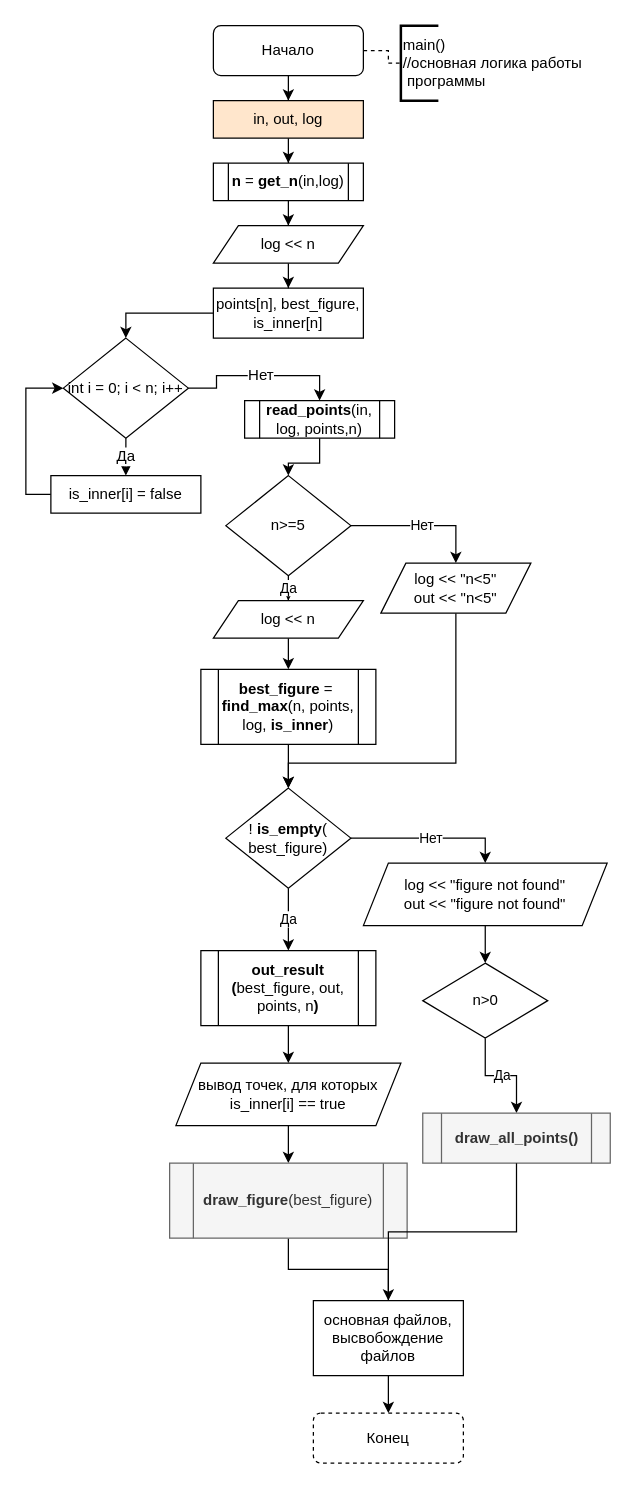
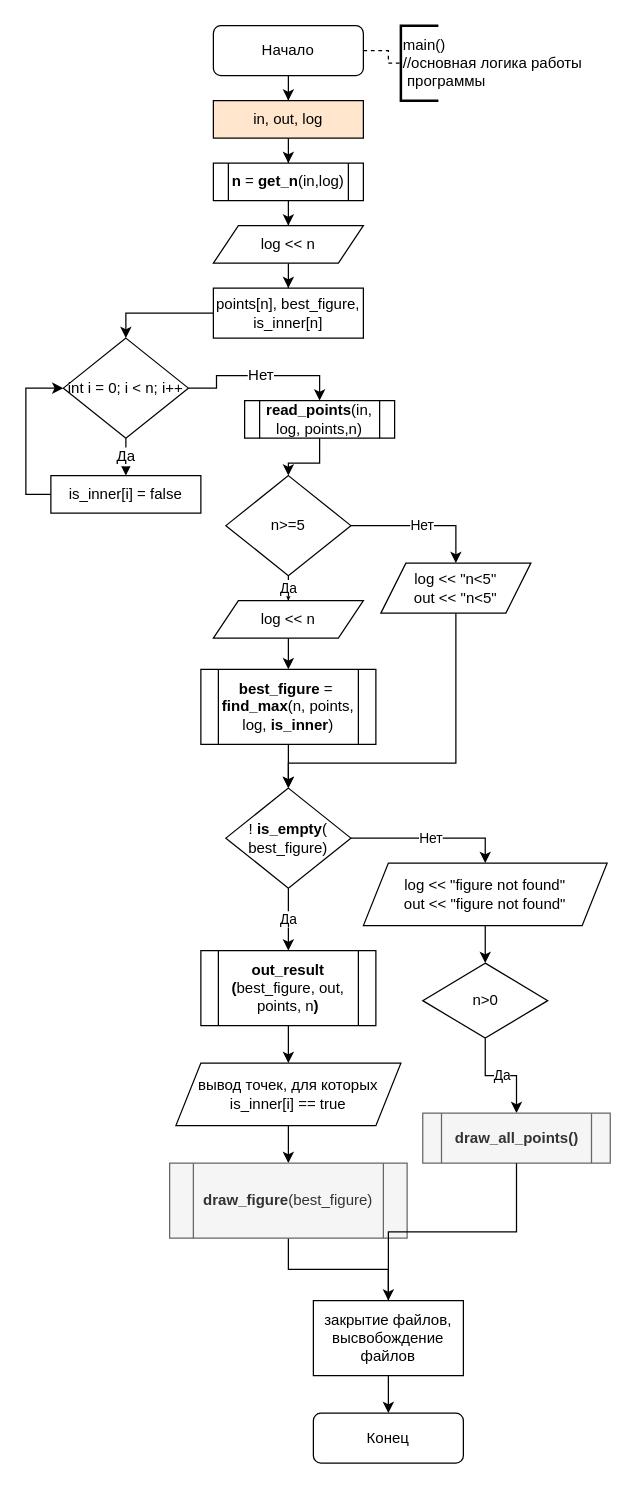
(388, 1338) -> (388, 1338)
(388, 1438) -> (388, 1438)
